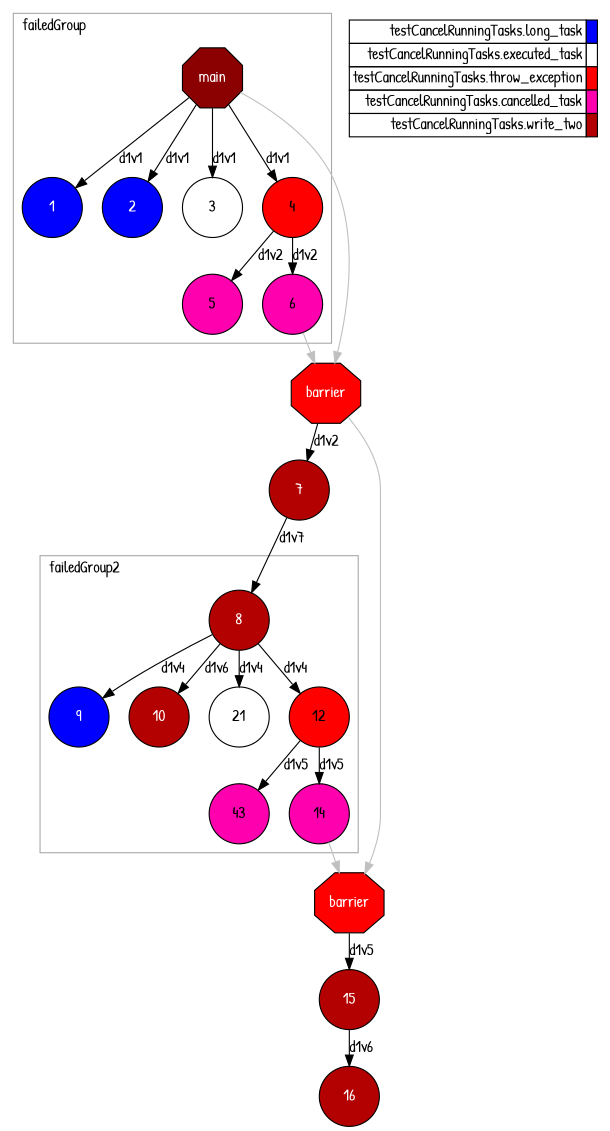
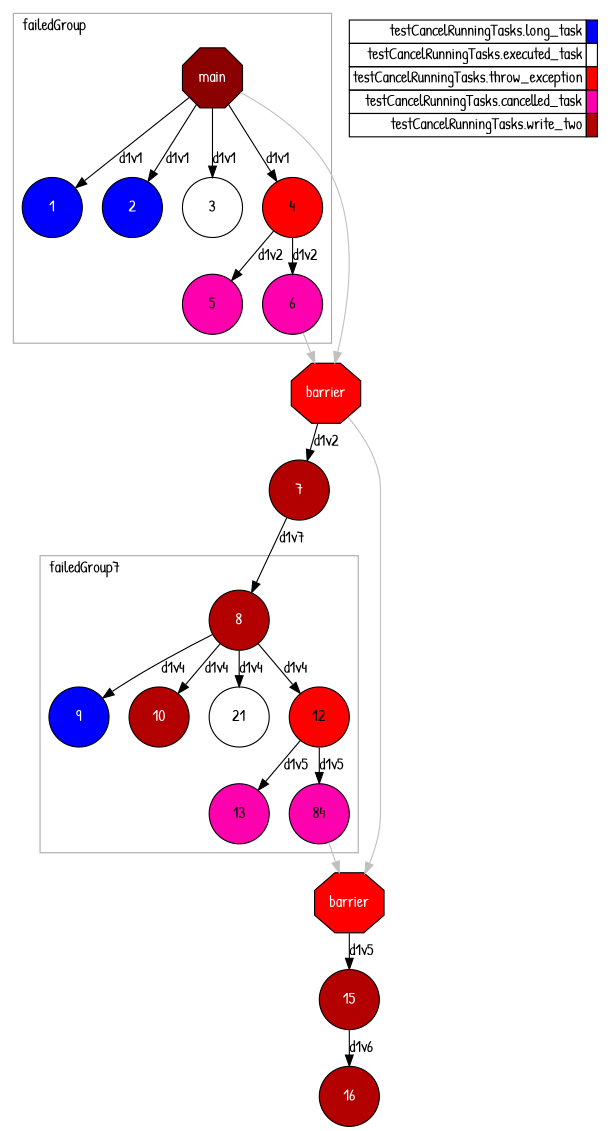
(85, 568) -> (85, 568)
(217, 669) -> (217, 669)
(239, 814) -> (239, 814)
(319, 814) -> (319, 814)
